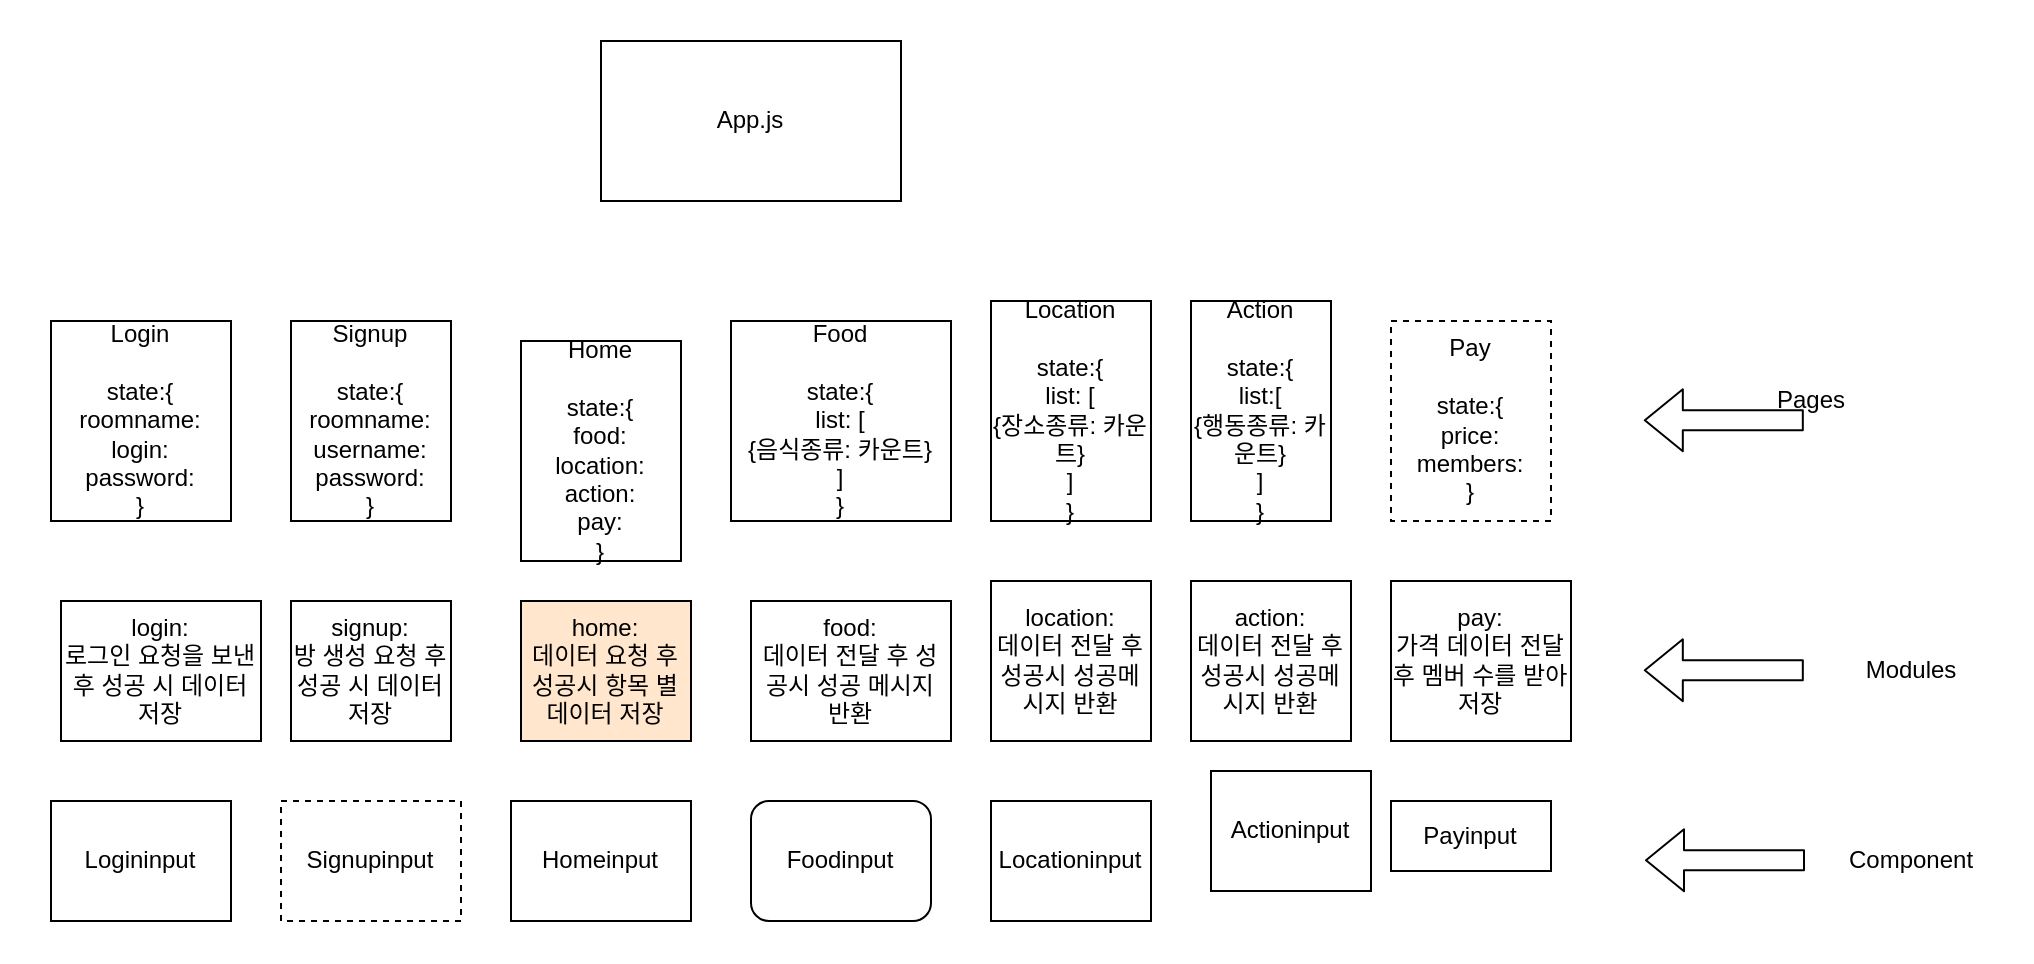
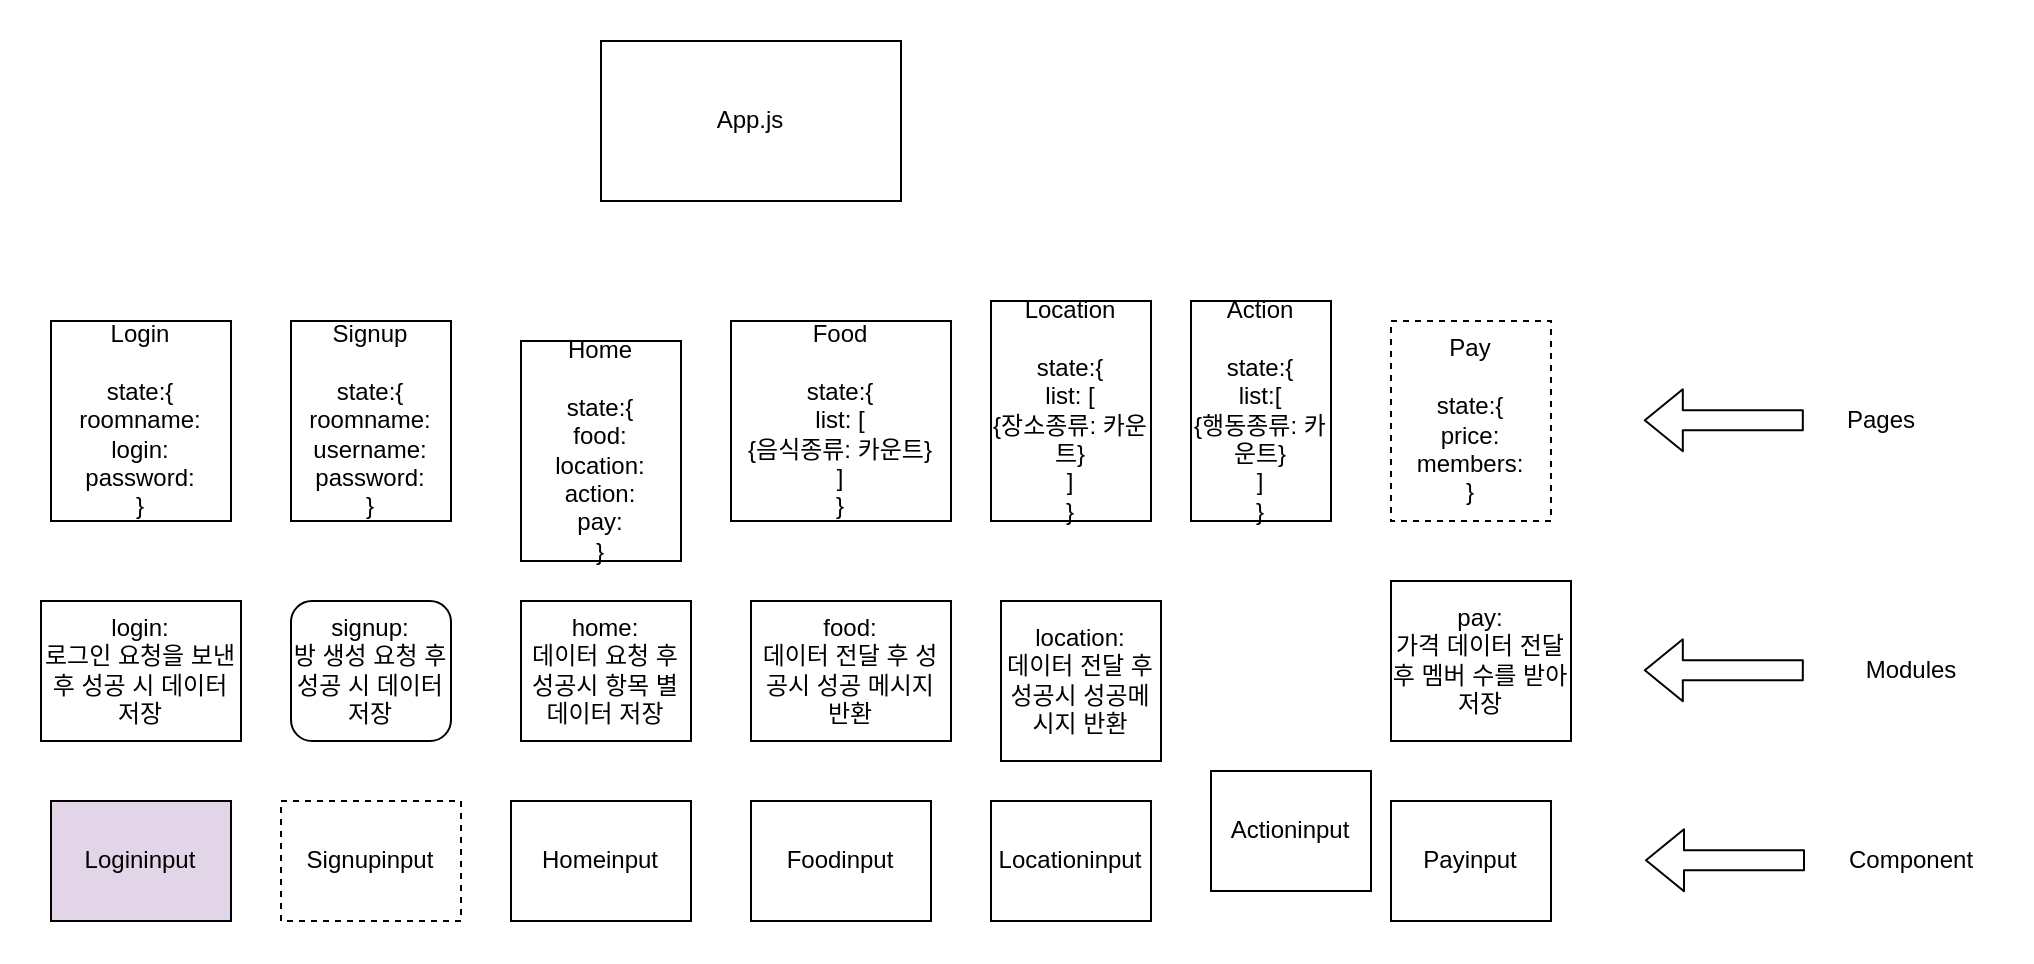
(1811, 401) -> (1881, 421)
(1071, 661) -> (1081, 681)
(1271, 661) -> none
(161, 671) -> (141, 671)
(371, 671) -> (371, 671)
(606, 671) -> (606, 671)
(1471, 836) -> (1471, 861)
(141, 861) -> (141, 861)
(841, 861) -> (841, 861)
